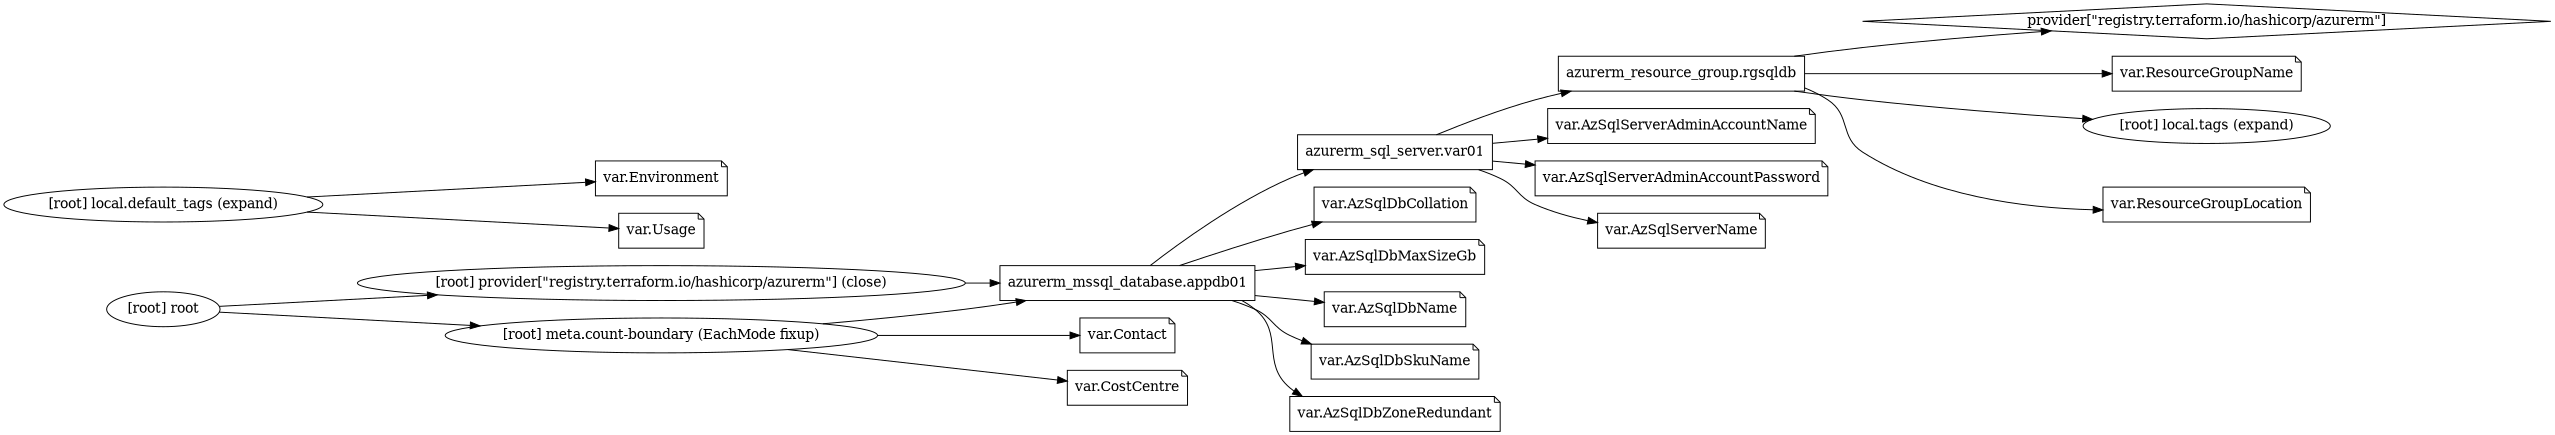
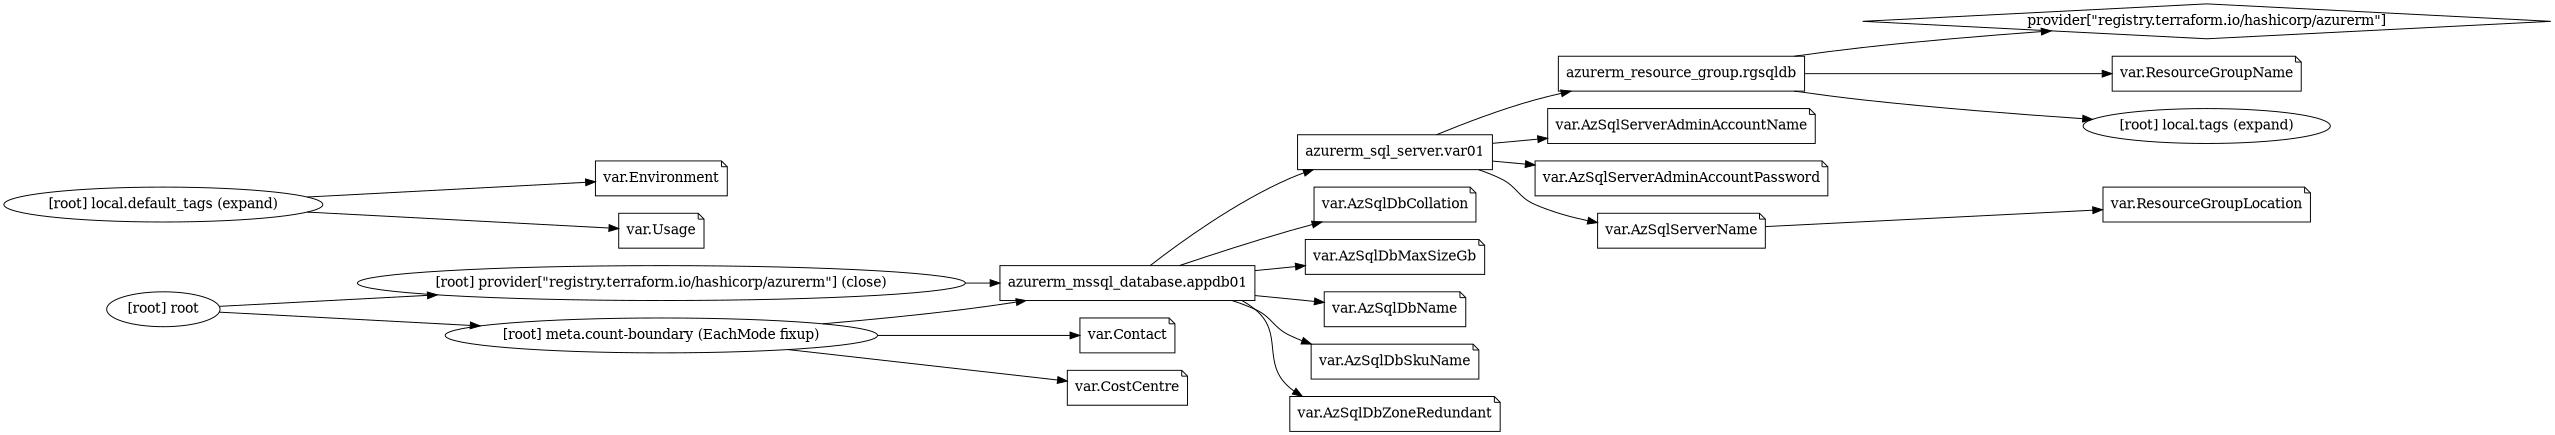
(1930, 184) -> (1929, 218)
